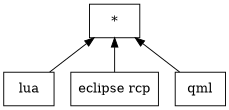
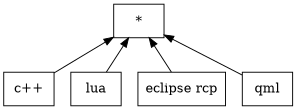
none -> (29, 89)
